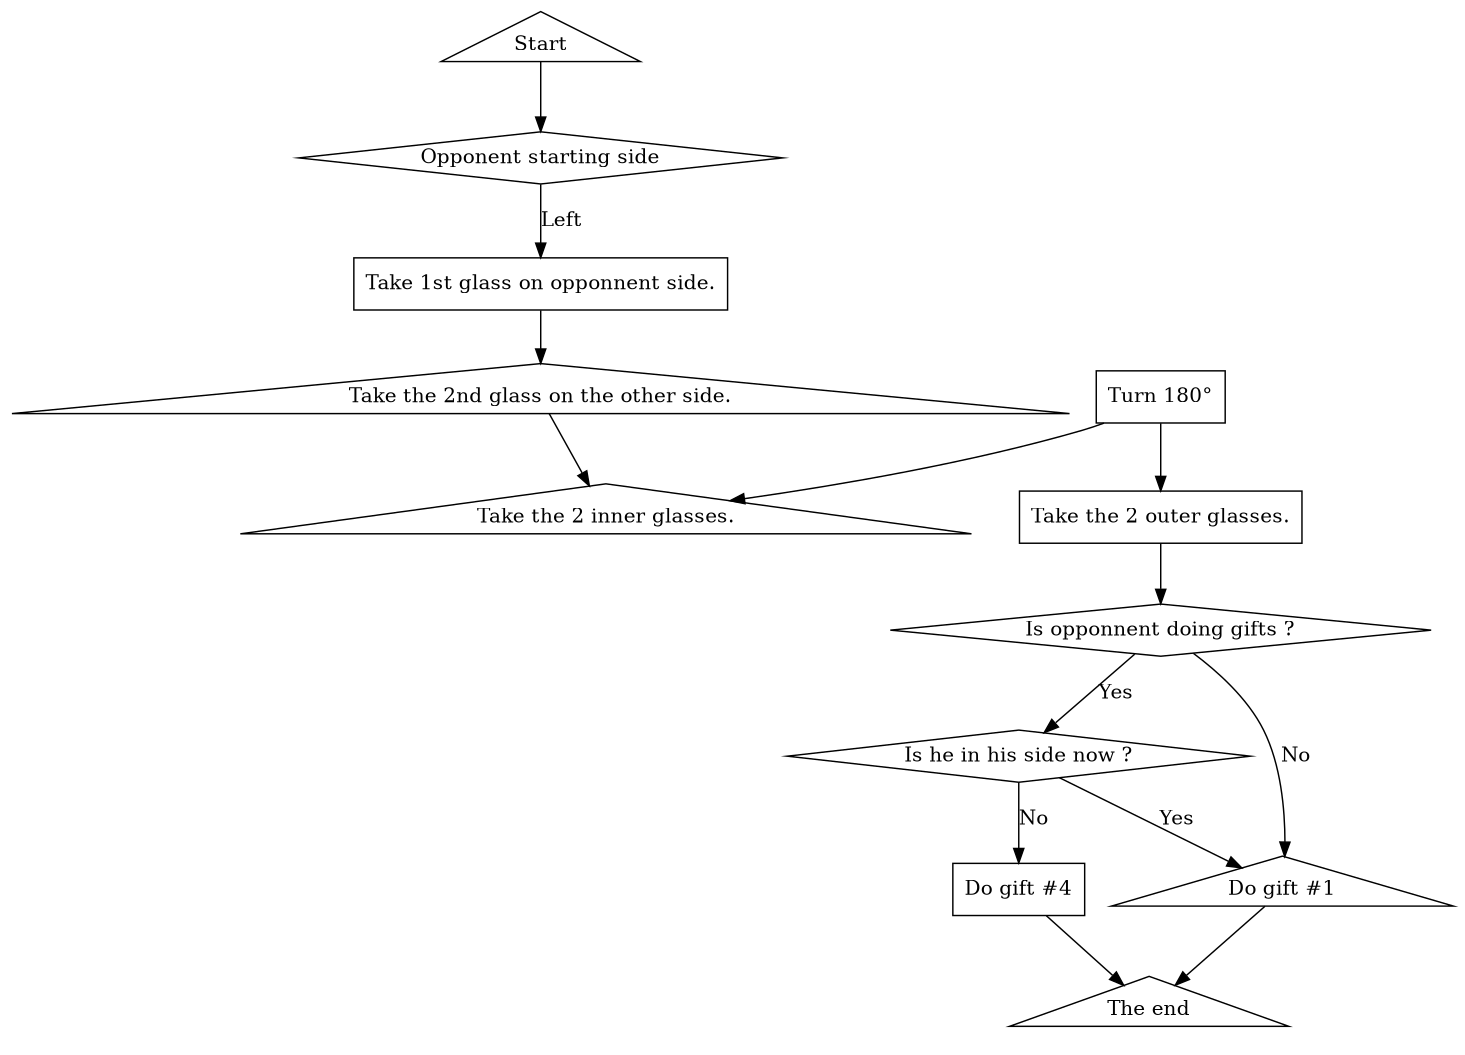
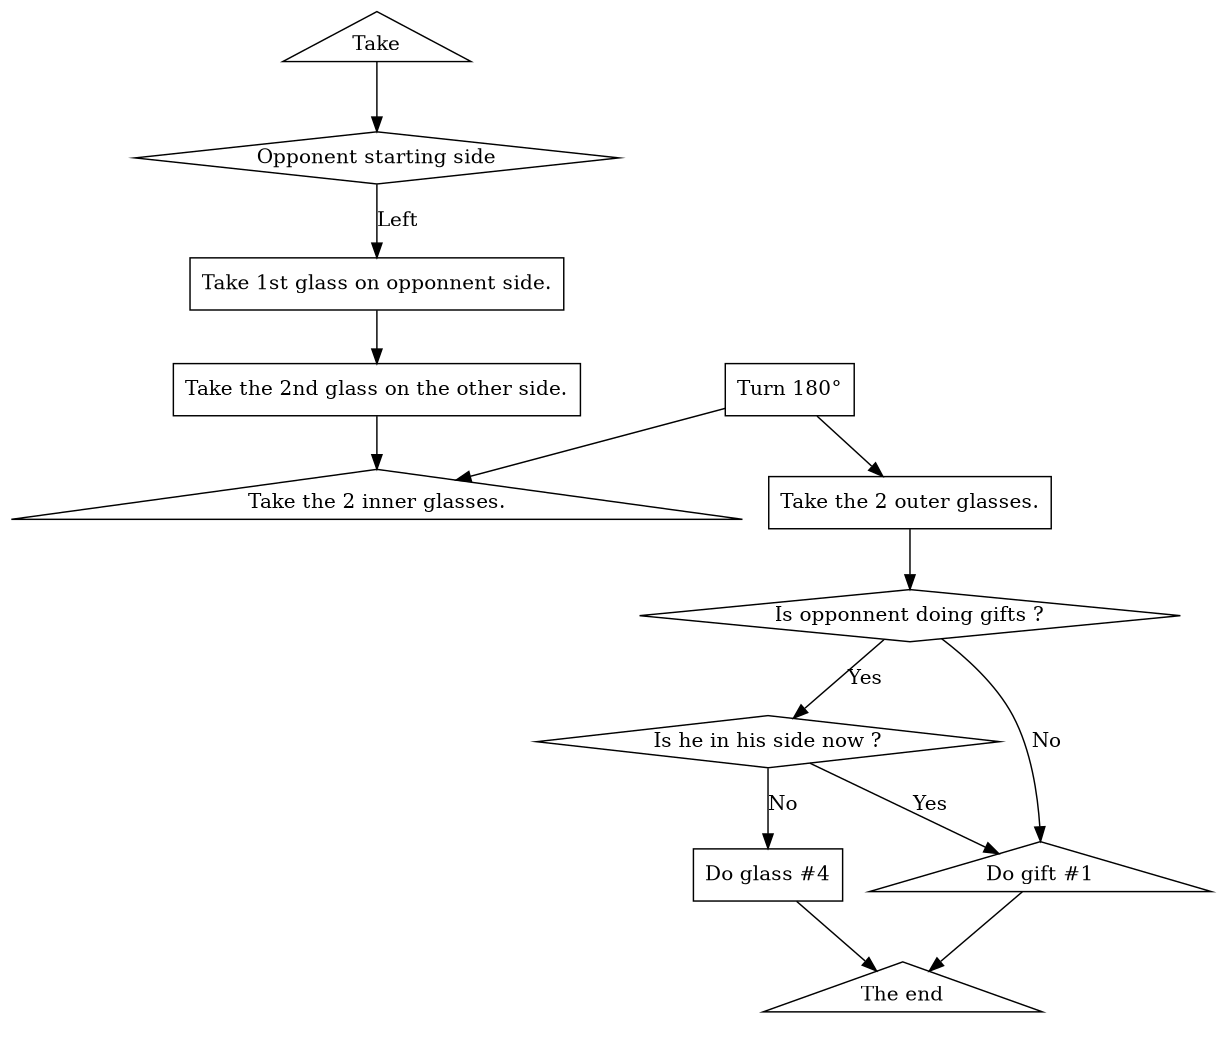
(541, 45) -> (377, 45)
(541, 397) -> (377, 390)
(1019, 889) -> (768, 875)
